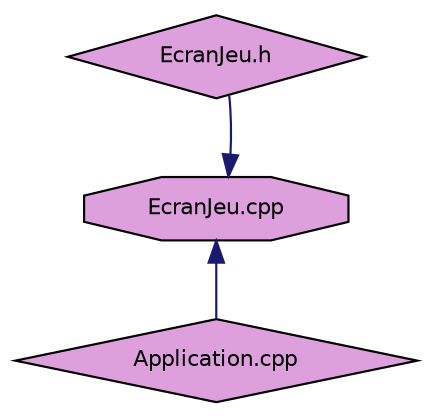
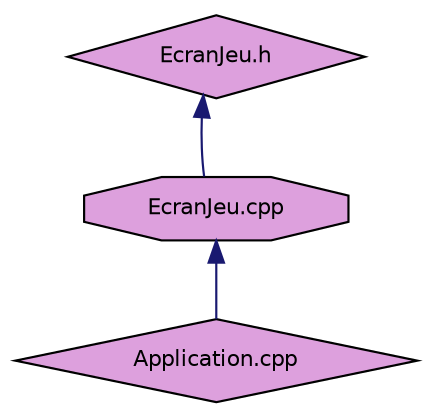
(231, 125) -> (202, 147)
